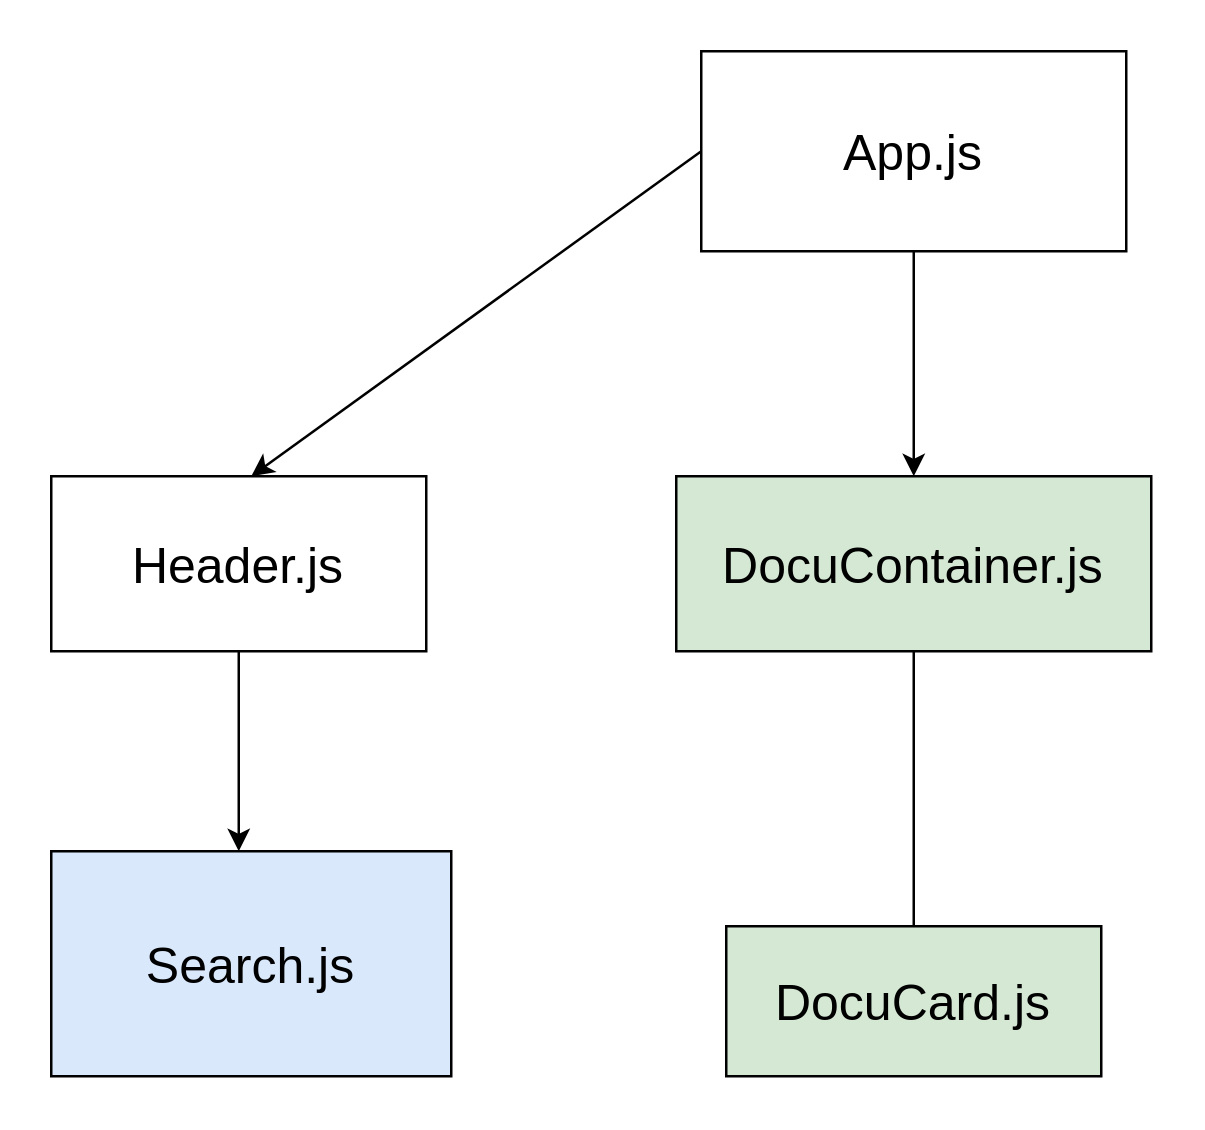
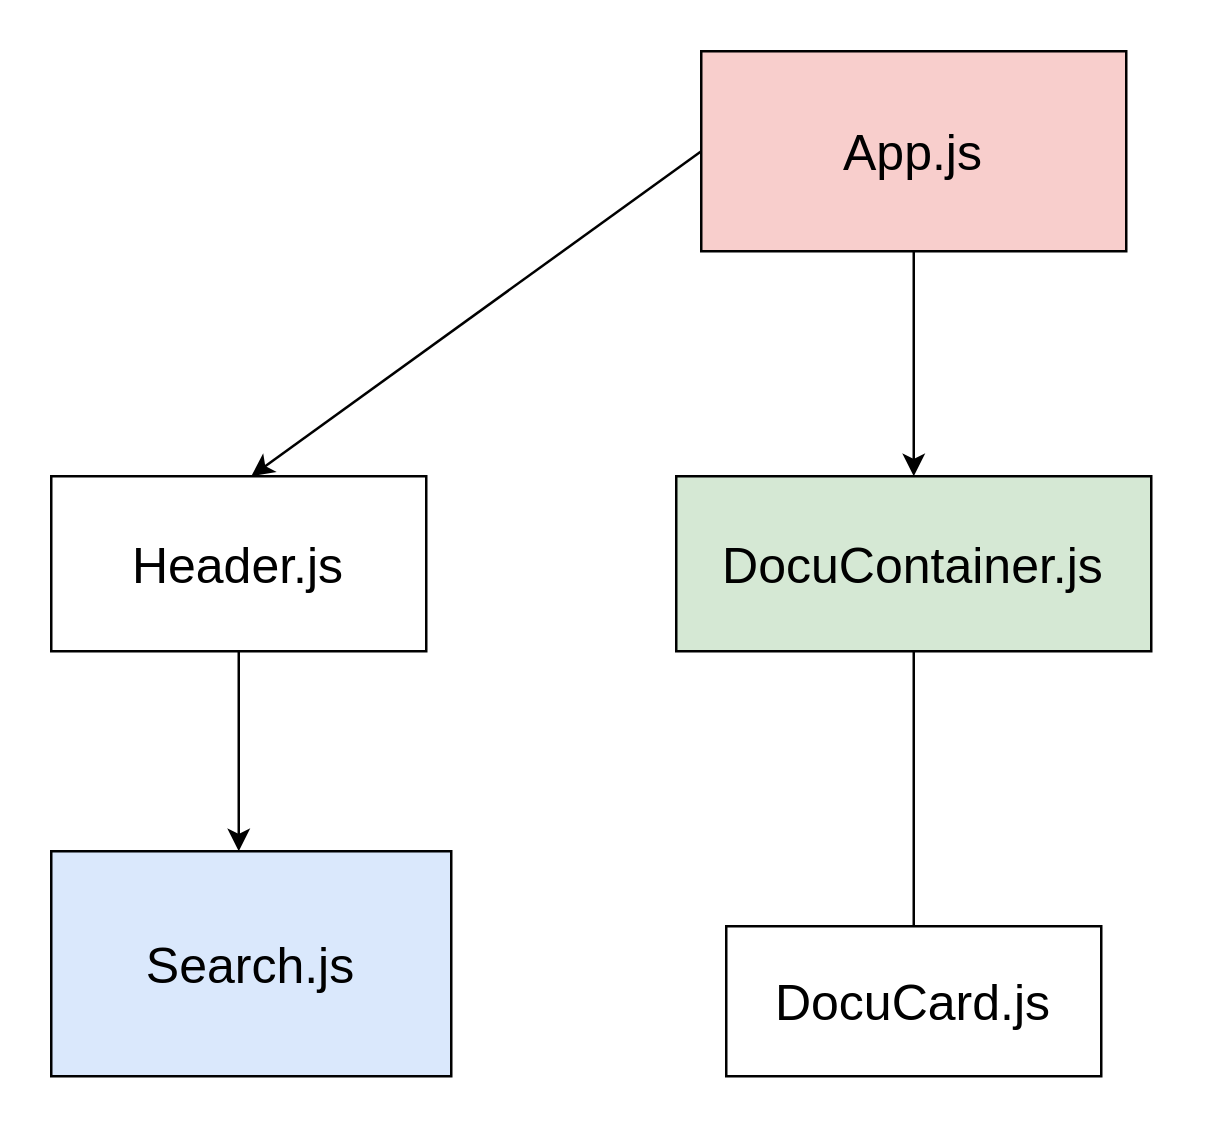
(914, 151) -> (914, 151)
(914, 1001) -> (914, 1001)
